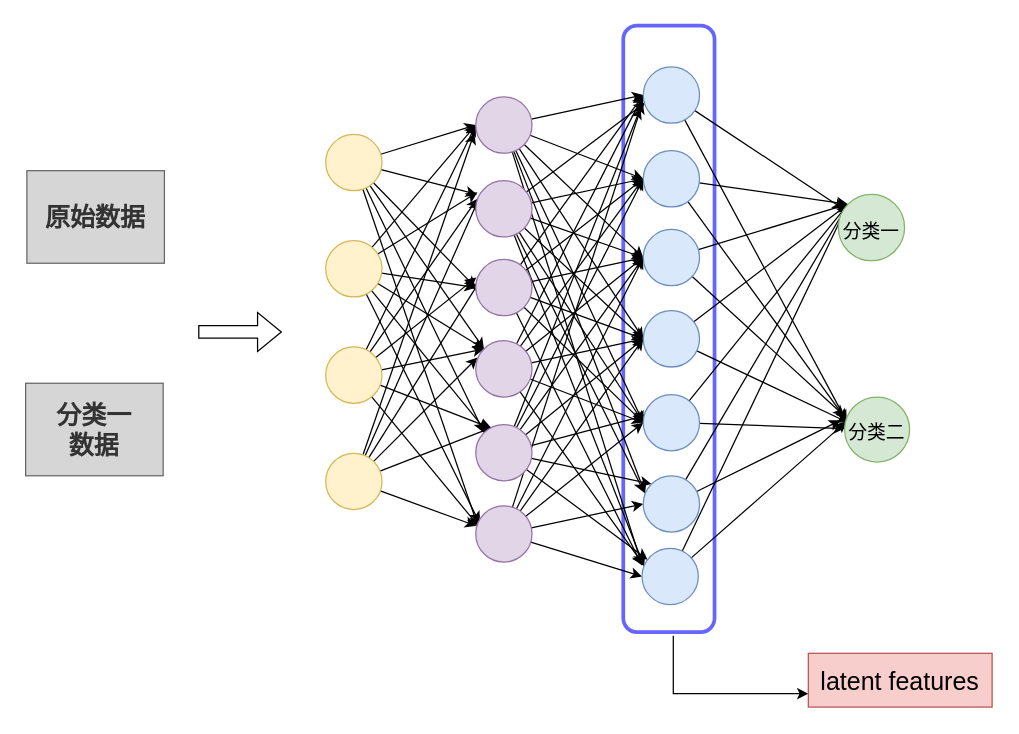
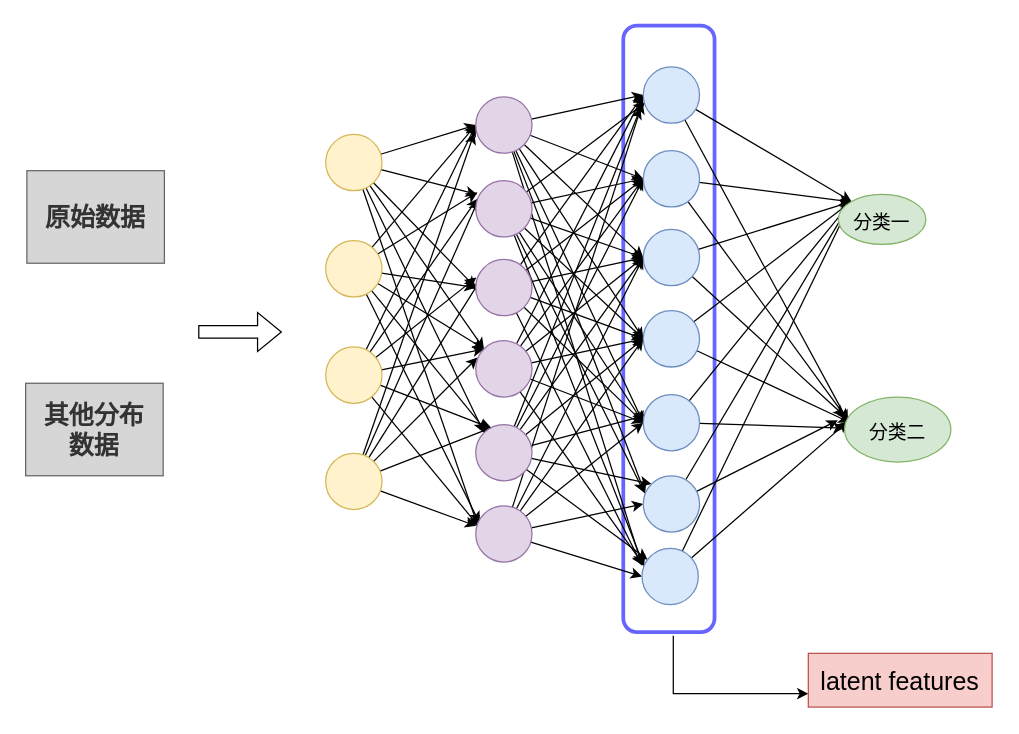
(871, 228) -> (882, 219)
(94, 429) -> (94, 429)
(877, 429) -> (898, 429)
